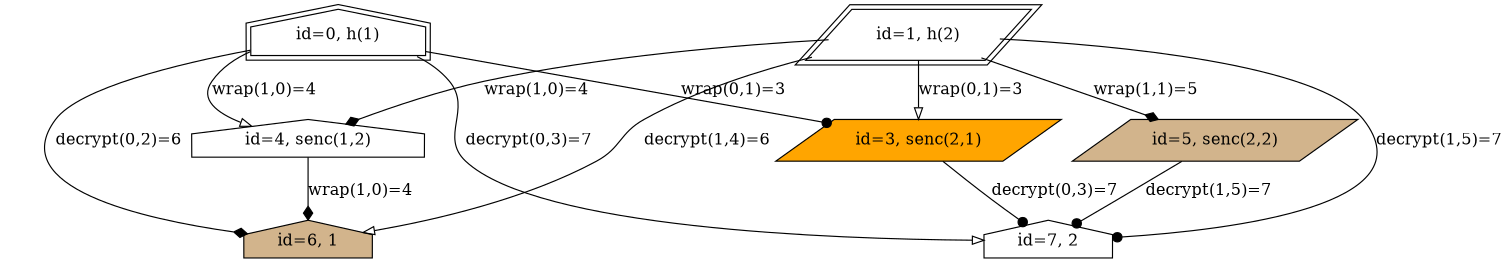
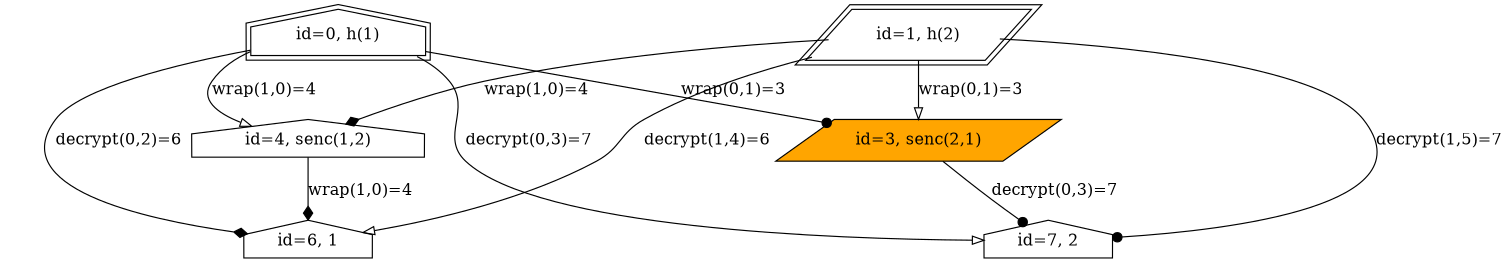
(1215, 140) -> none
(308, 241) -> (308, 241)
